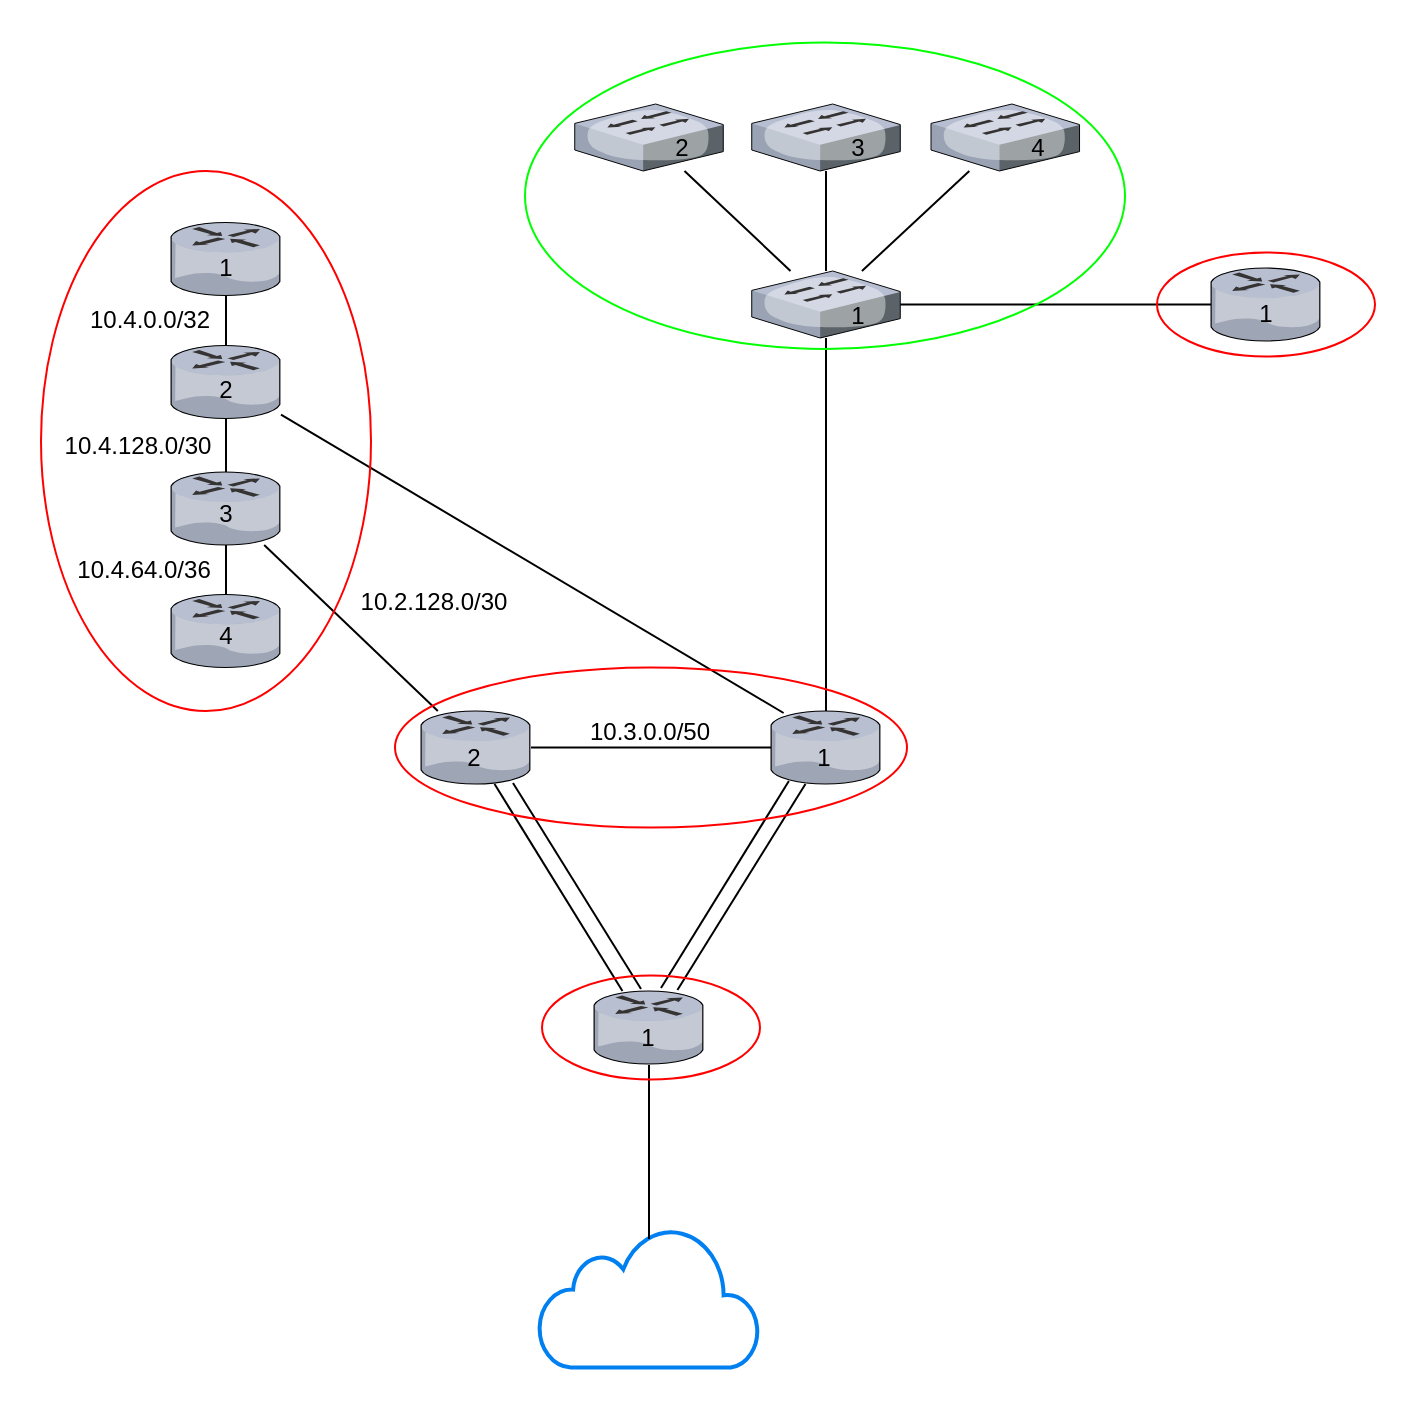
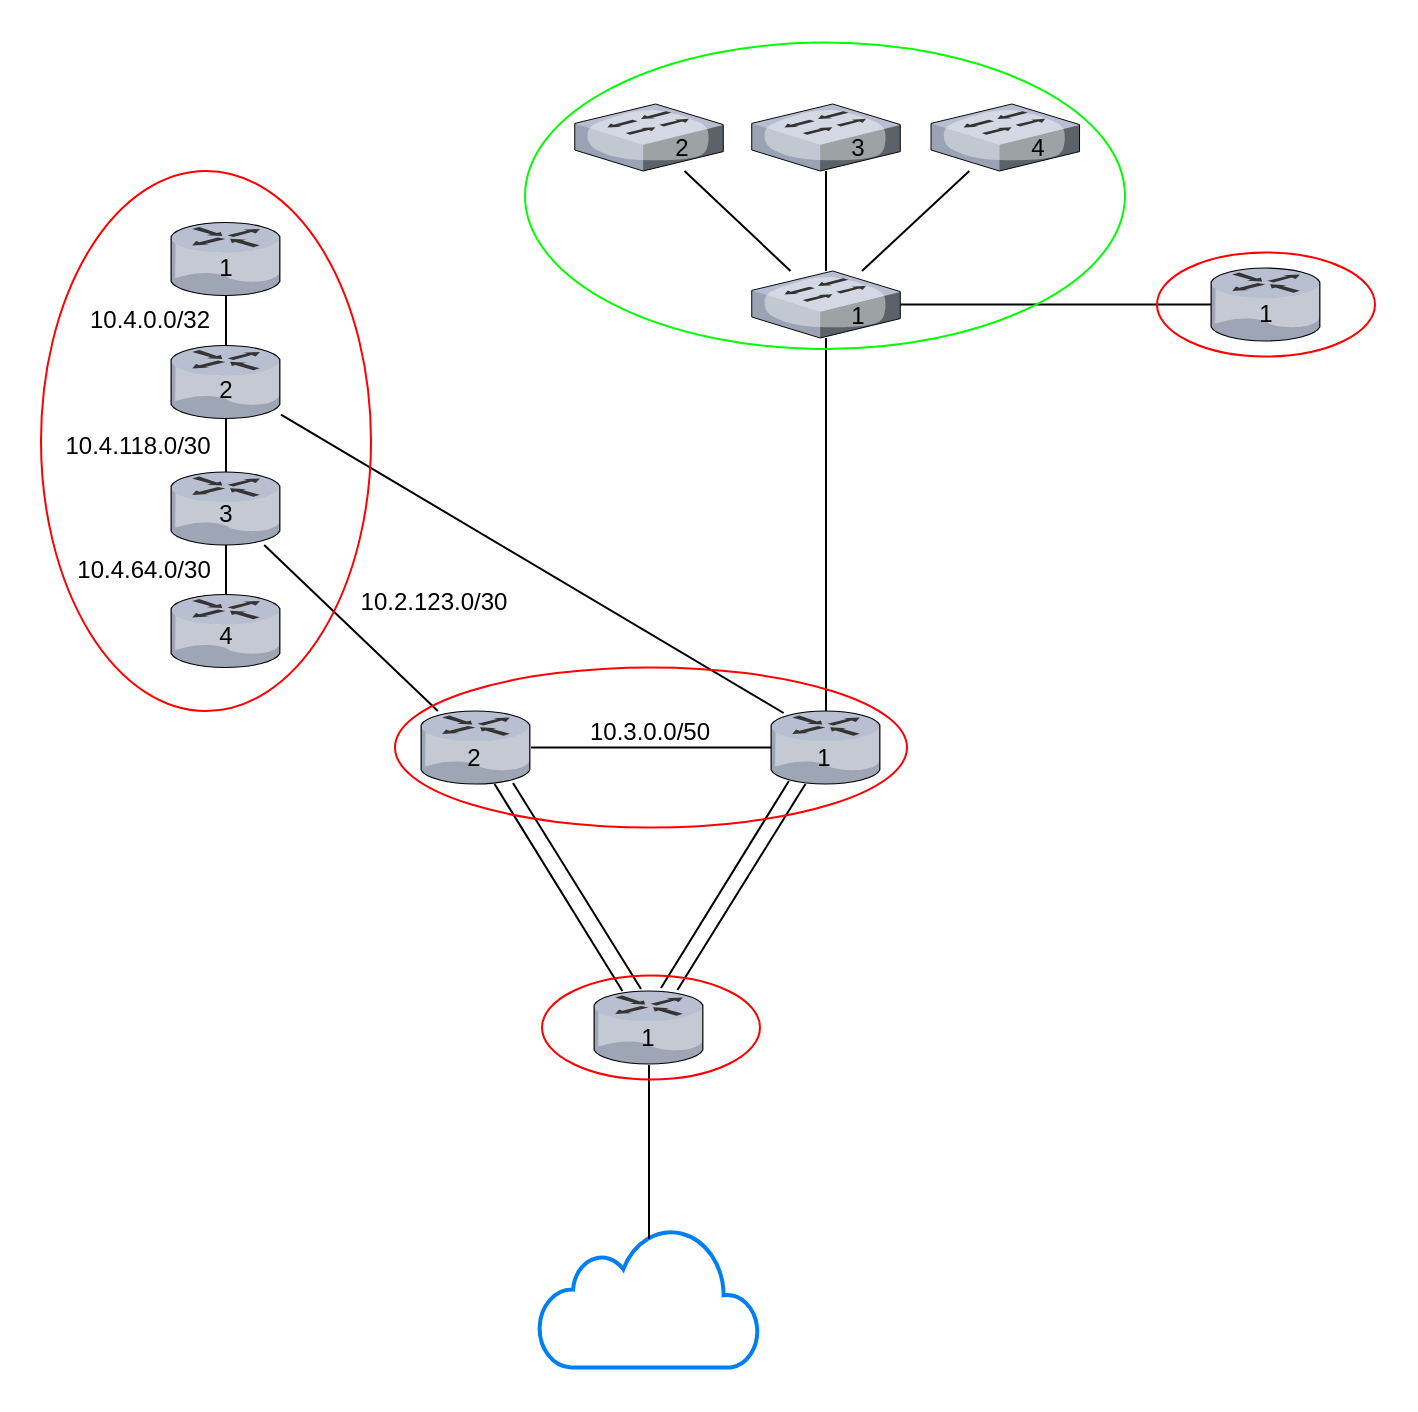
(139, 447) -> (139, 447)
(145, 571) -> (145, 571)
(435, 603) -> (435, 603)
